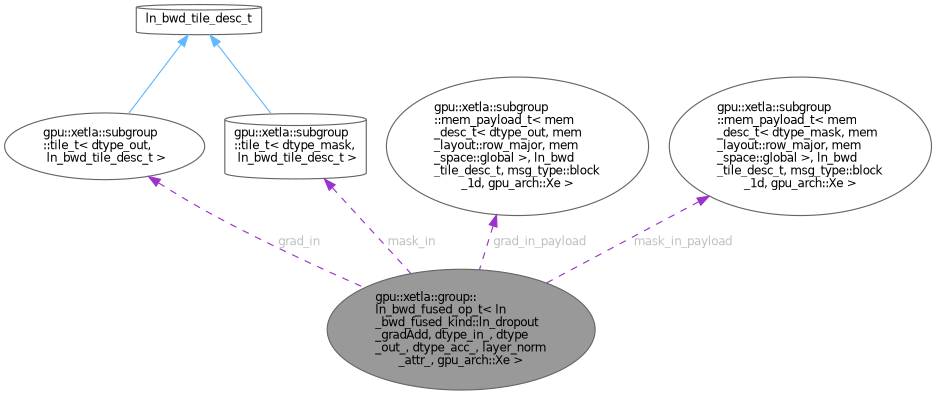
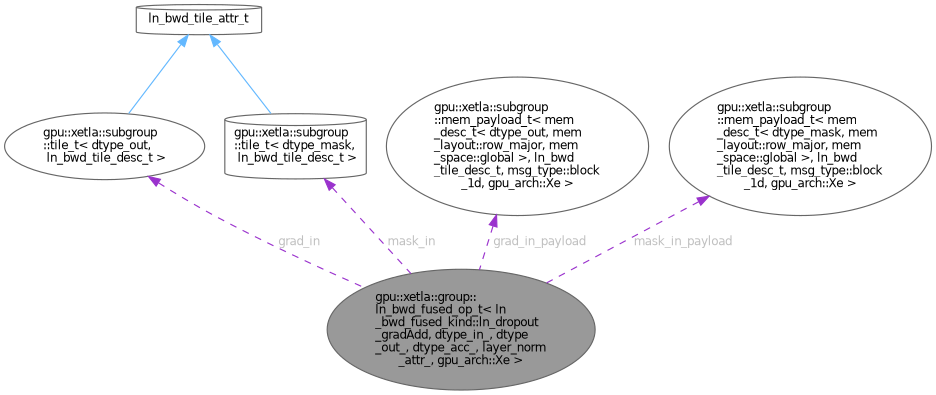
(199, 20) -> (199, 20)
